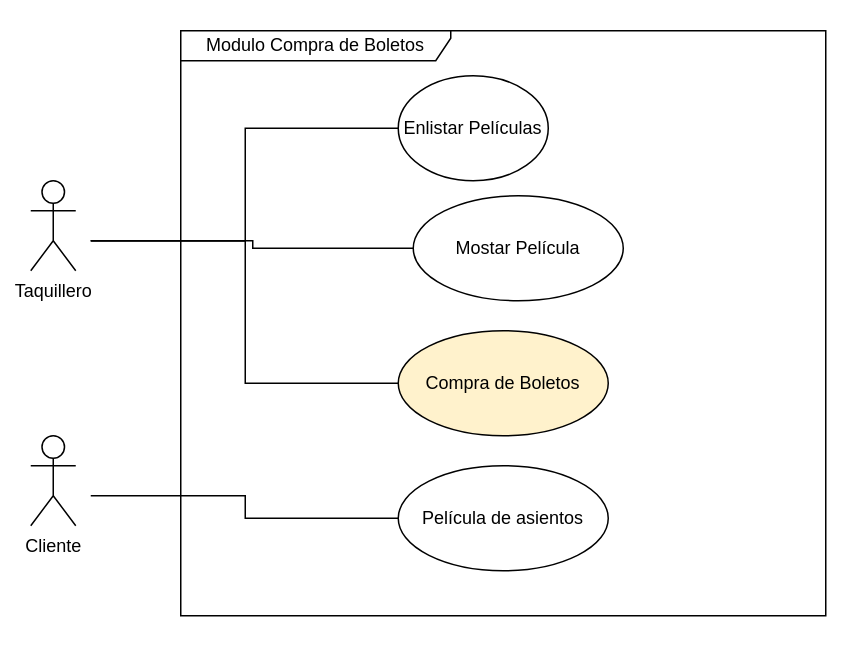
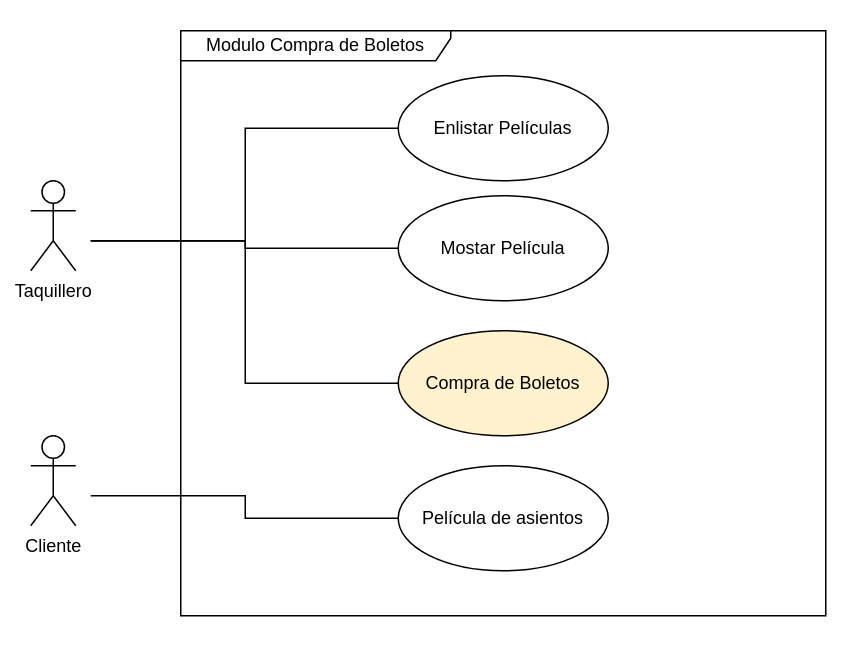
(473, 128) -> (503, 128)
(518, 248) -> (503, 248)
